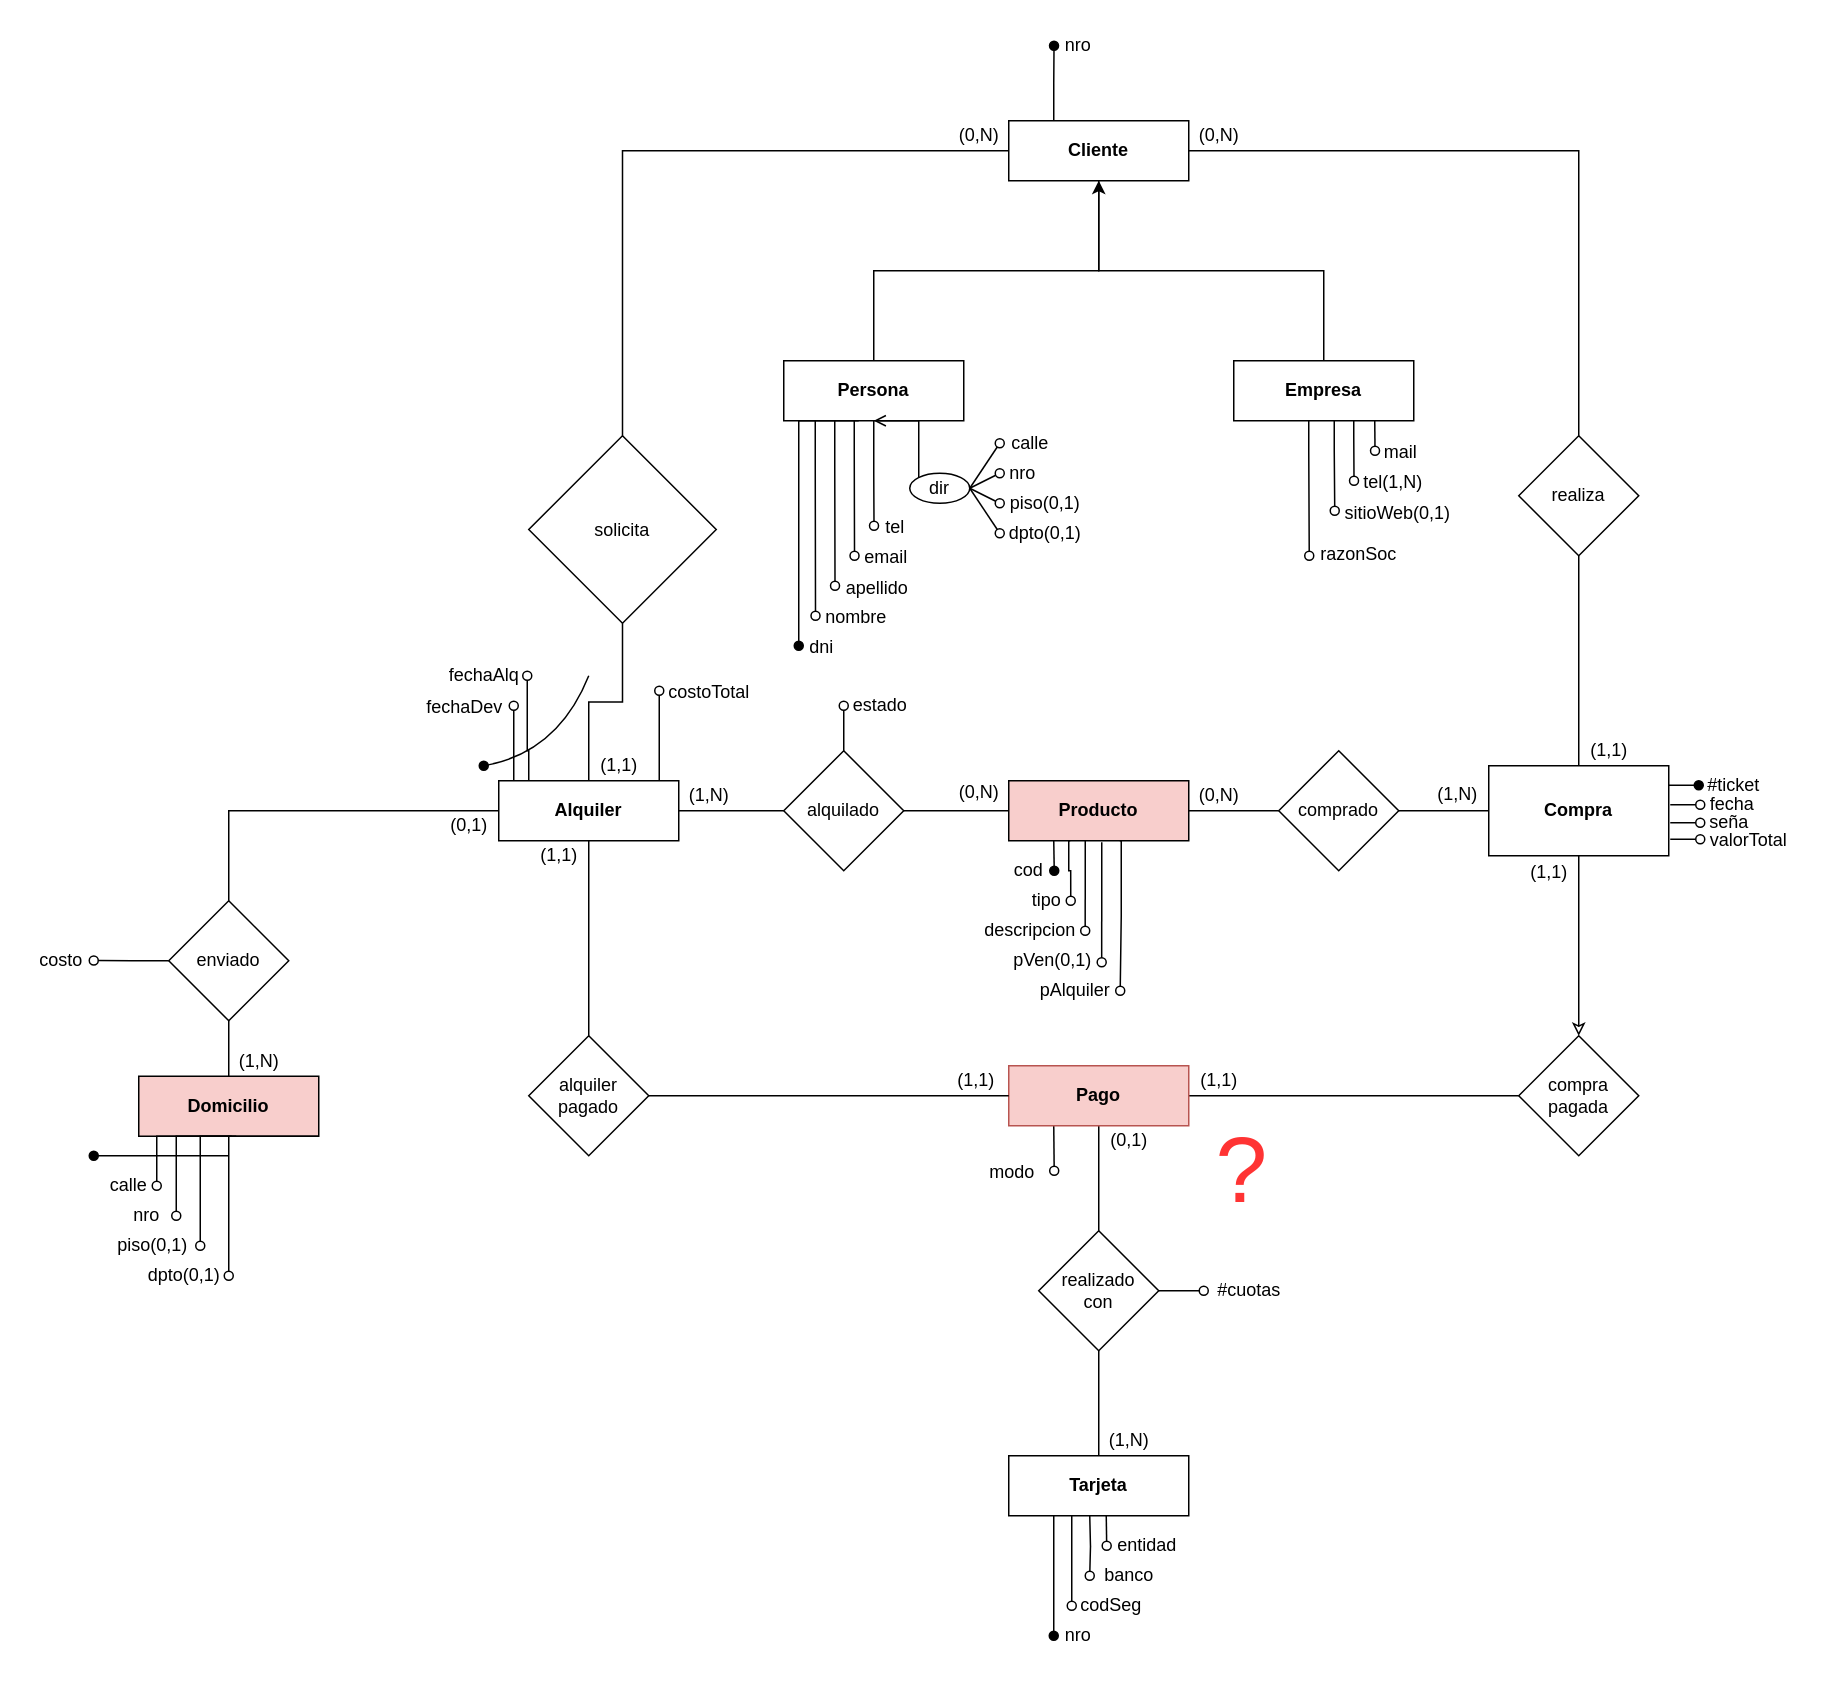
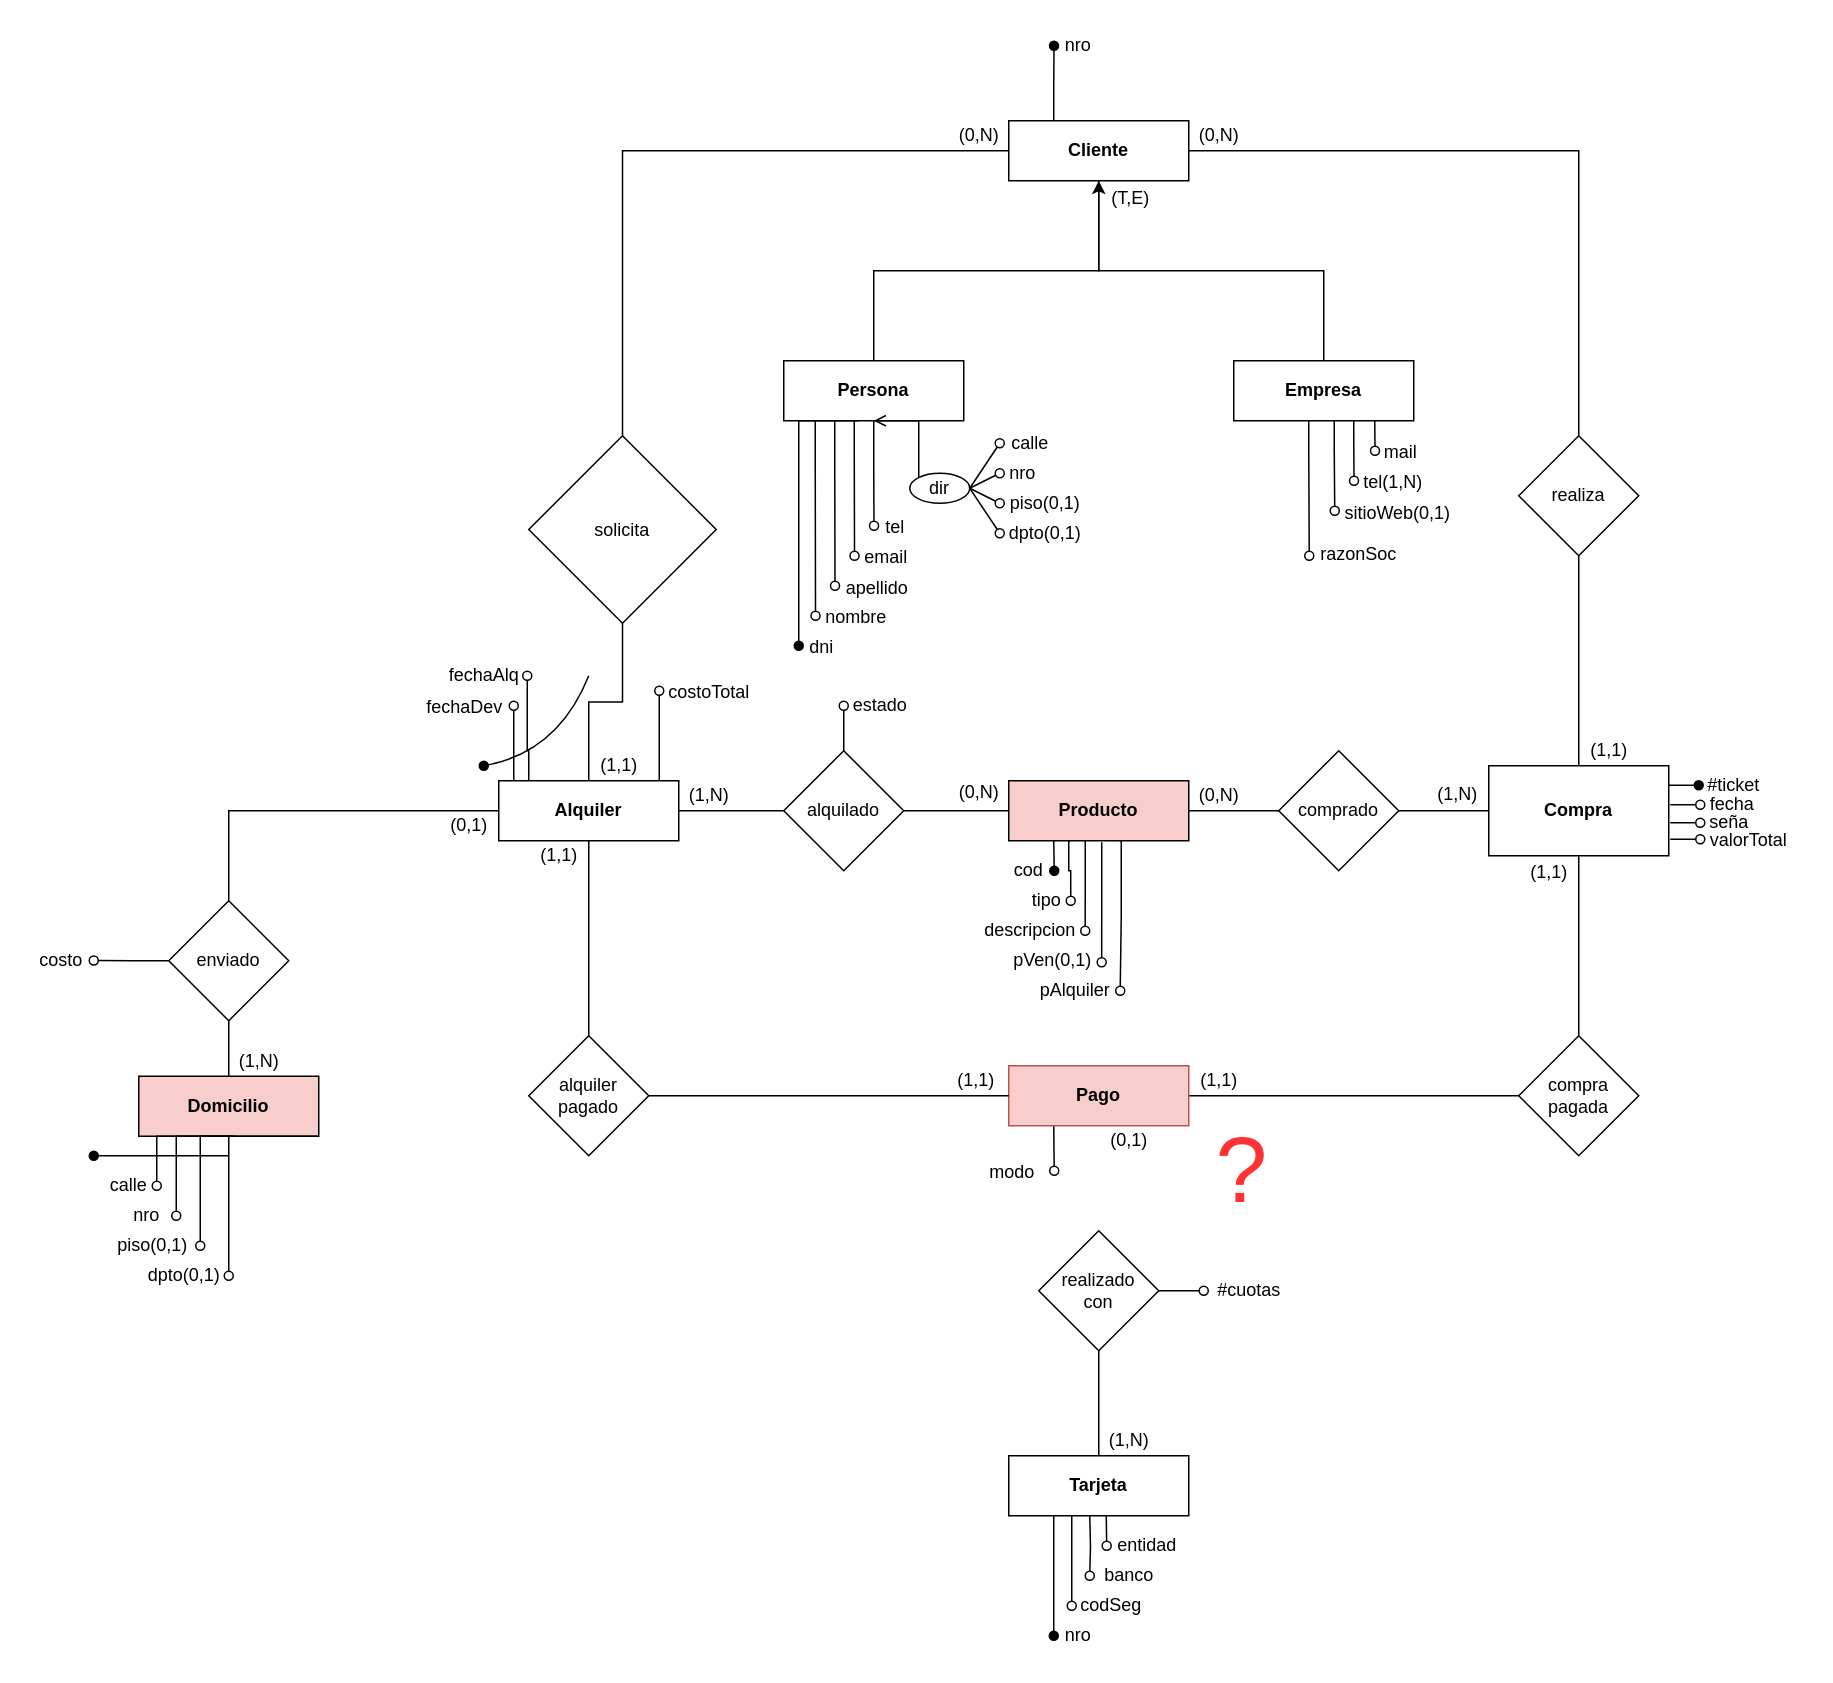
none -> (1130, 199)
(1579, 1024) -> (1579, 1028)
(1099, 1178) -> none
